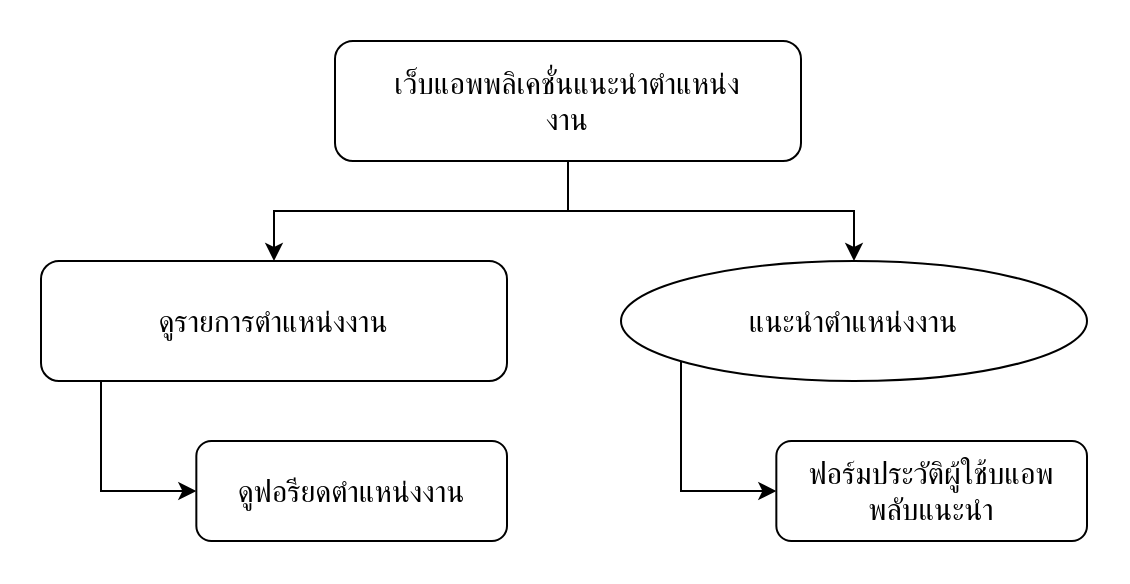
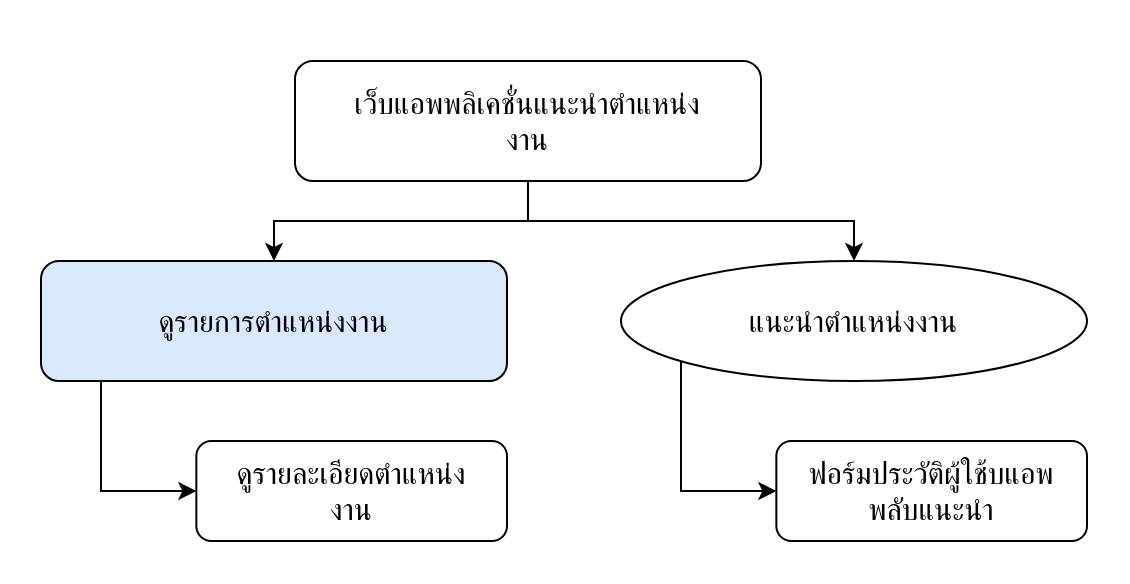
(568, 101) -> (528, 121)
(274, 321) -> (274, 321)
(352, 491) -> (352, 491)
